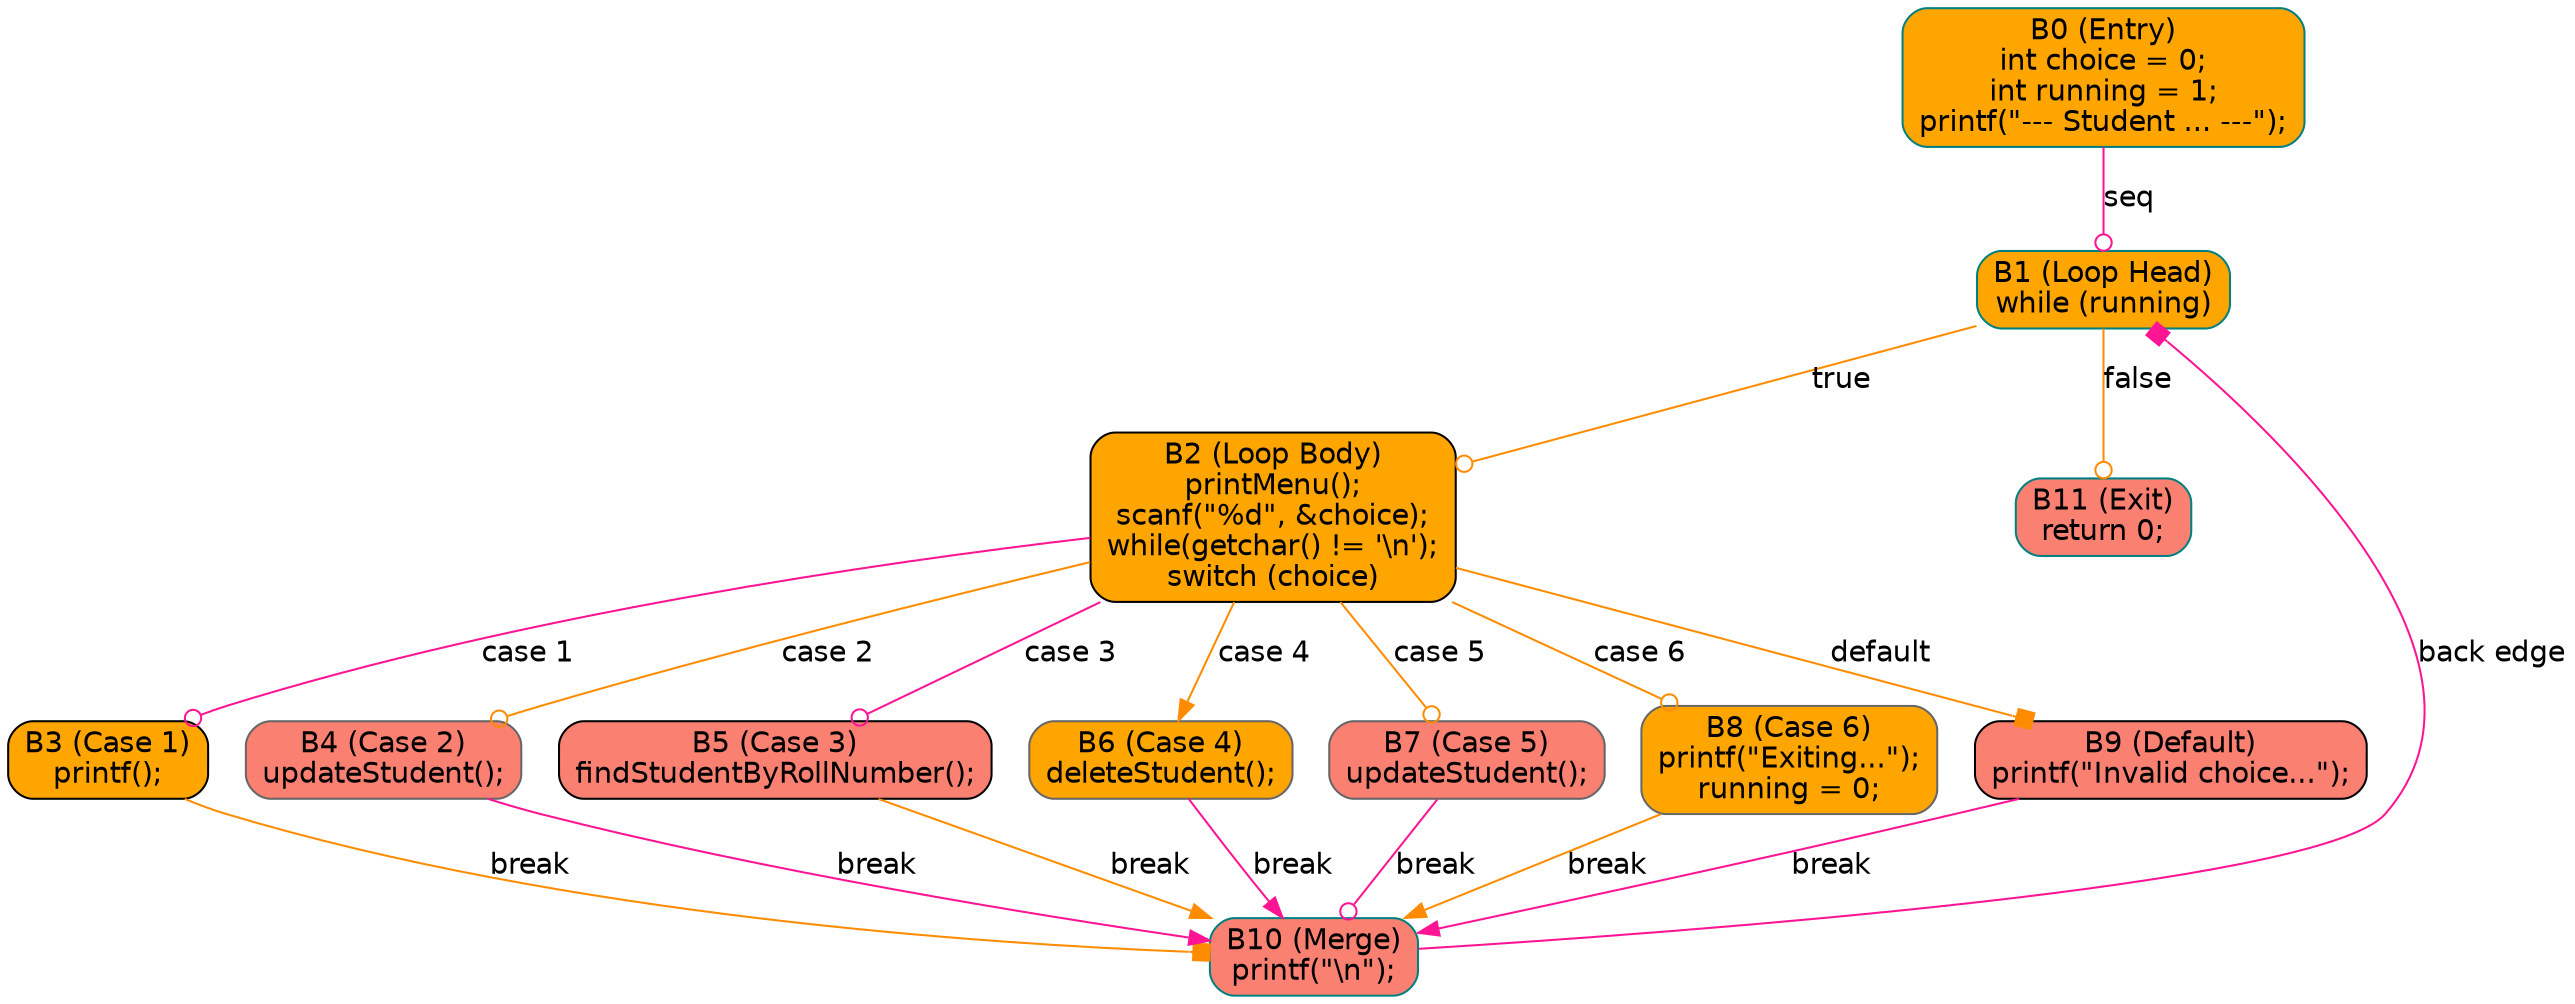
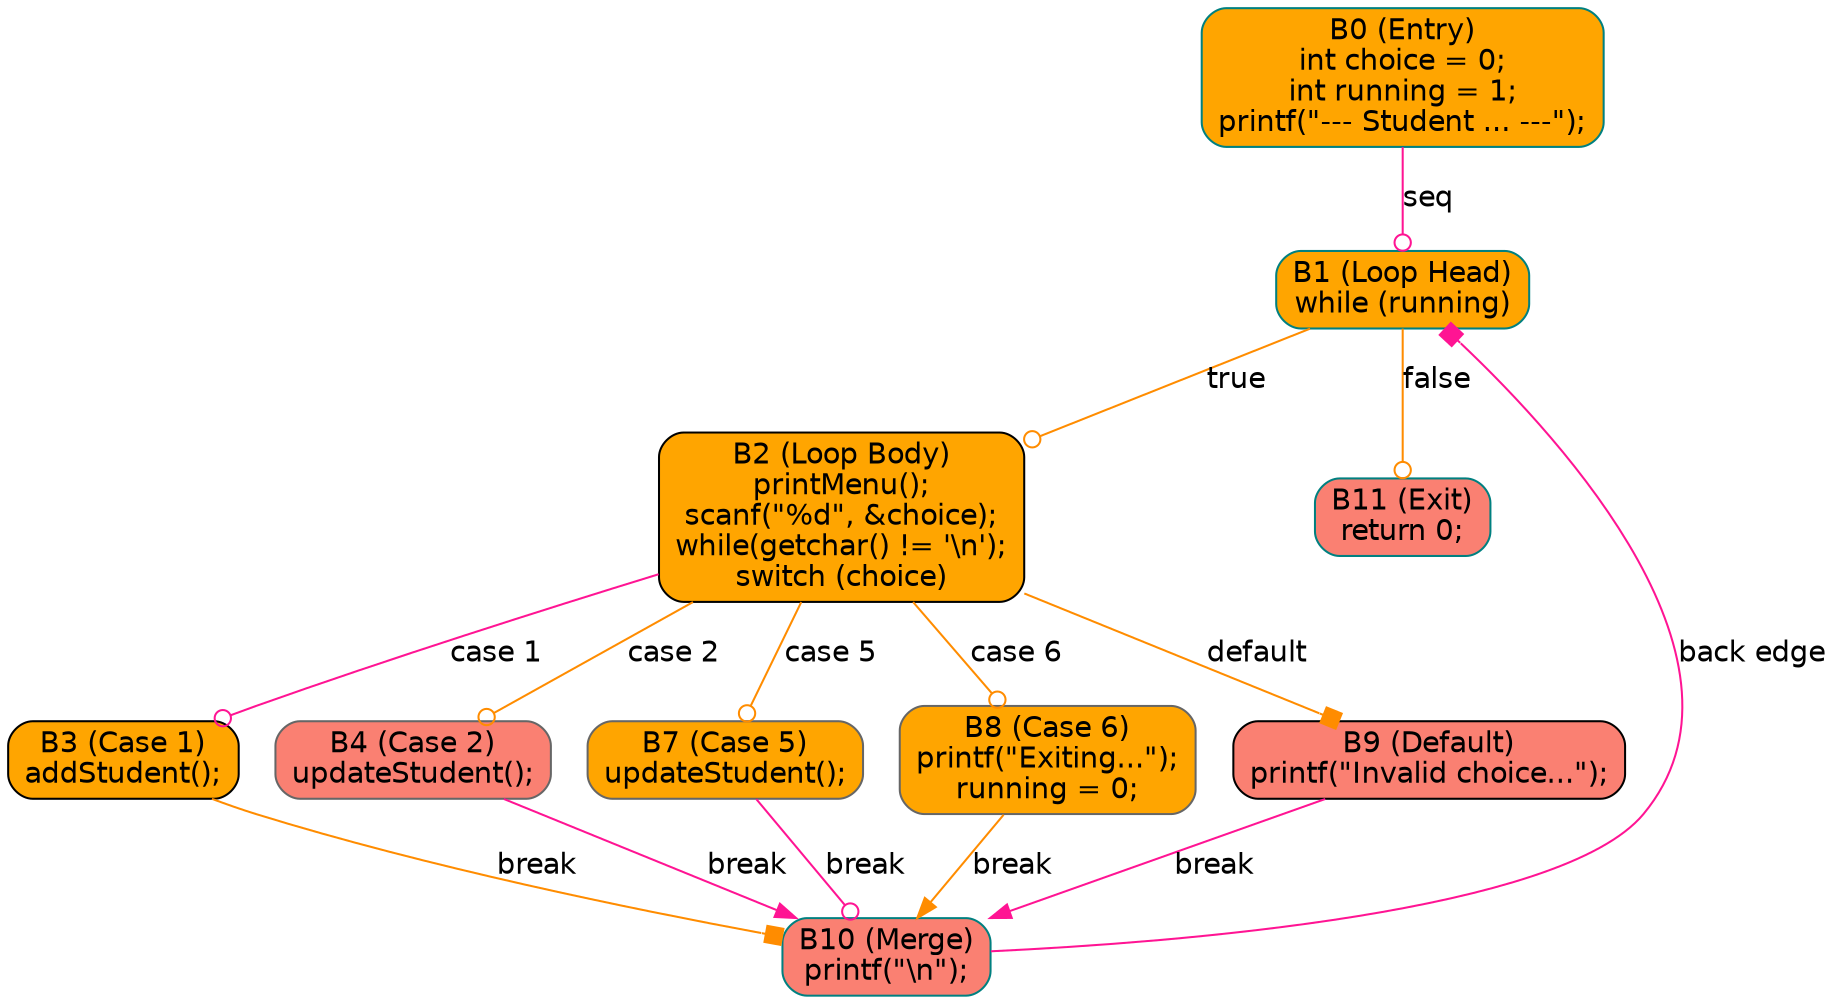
(108, 760) -> (123, 760)
(775, 760) -> none
(1161, 760) -> none
(1467, 760) -> (725, 760)
